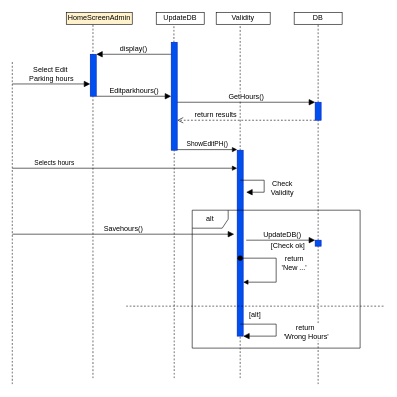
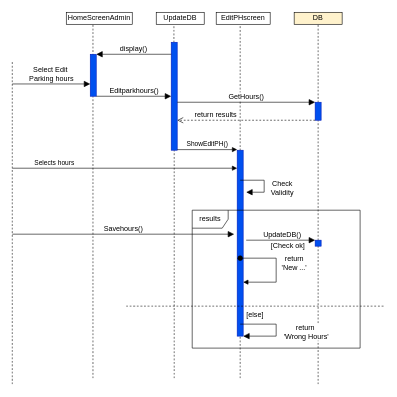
(99, 18) -> (99, 18)
(243, 18) -> (243, 18)
(318, 18) -> (318, 18)
(210, 219) -> (210, 219)
(255, 315) -> (255, 315)
